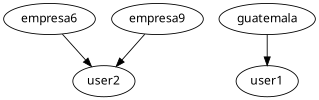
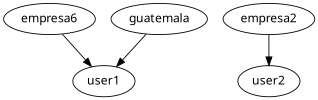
(157, 19) -> (269, 19)
(74, 47) -> (74, 47)
